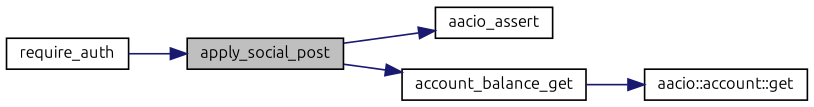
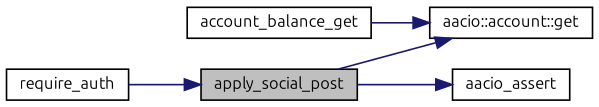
(365, 67) -> (387, 56)
